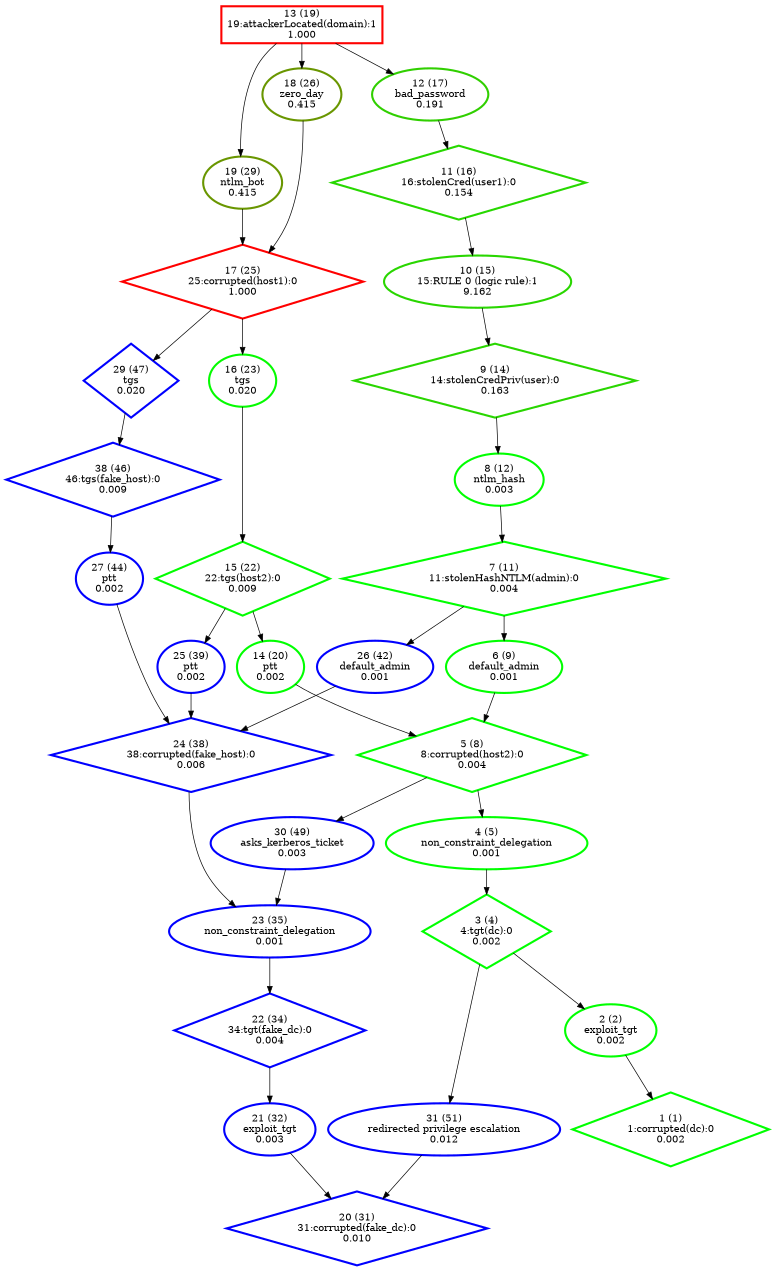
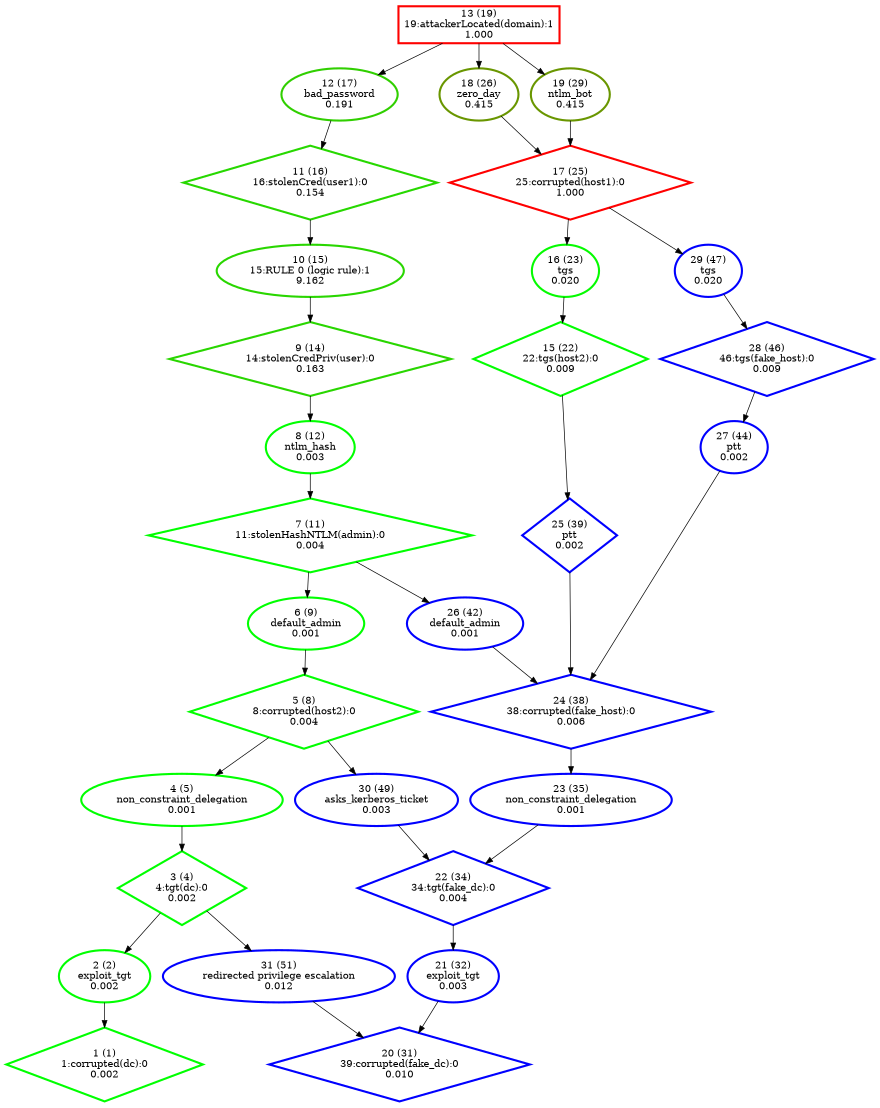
(131, 381) -> (708, 271)
(113, 480) -> (767, 359)
(191, 667) -> (570, 535)
(271, 667) -> none
(282, 884) -> (411, 840)
(357, 1228) -> (400, 1064)
